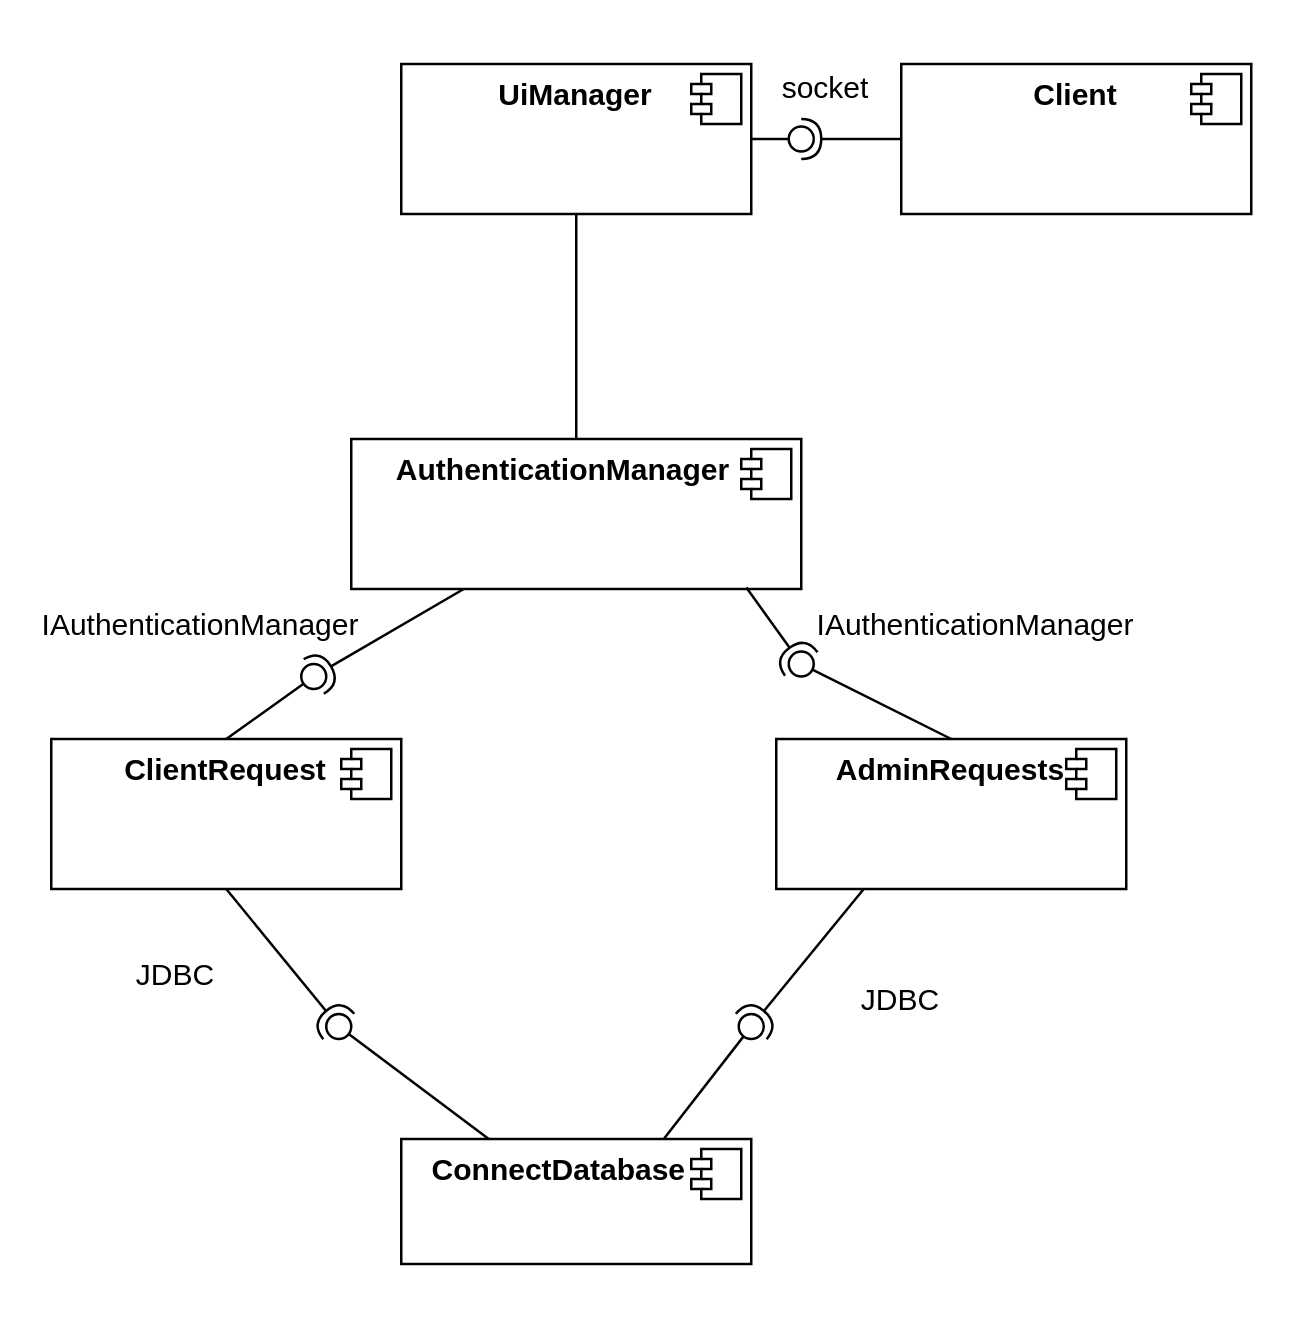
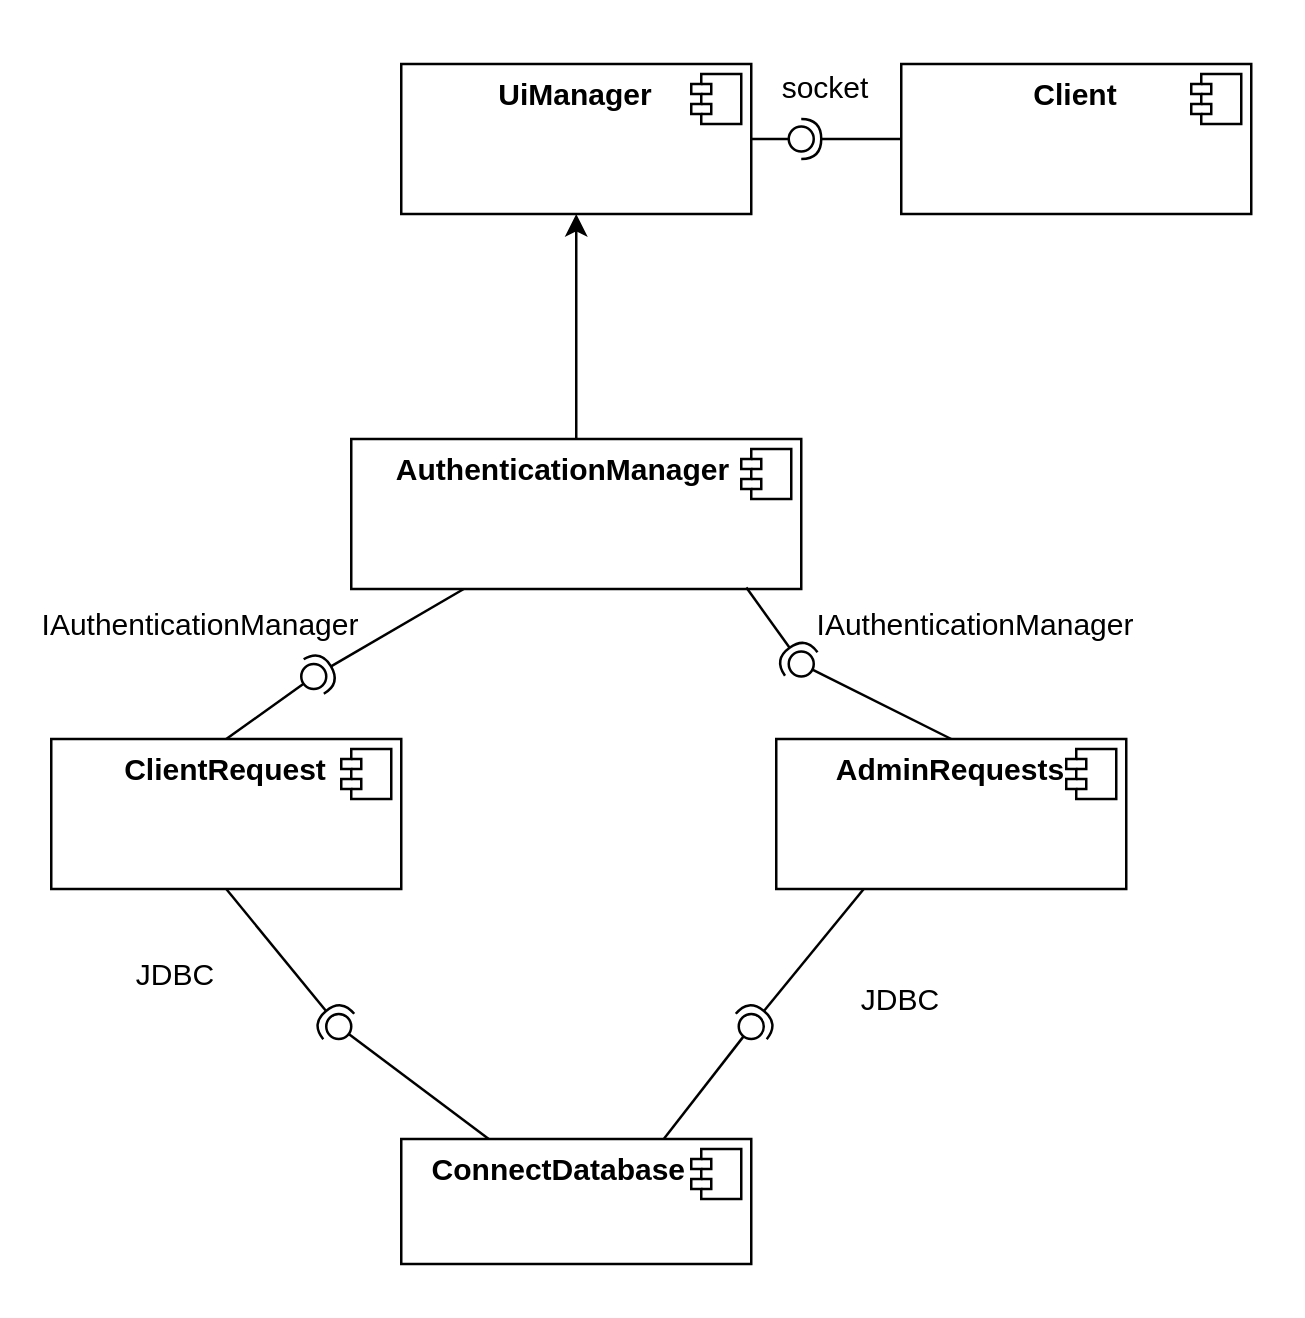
(576, 224) -> (576, 232)
